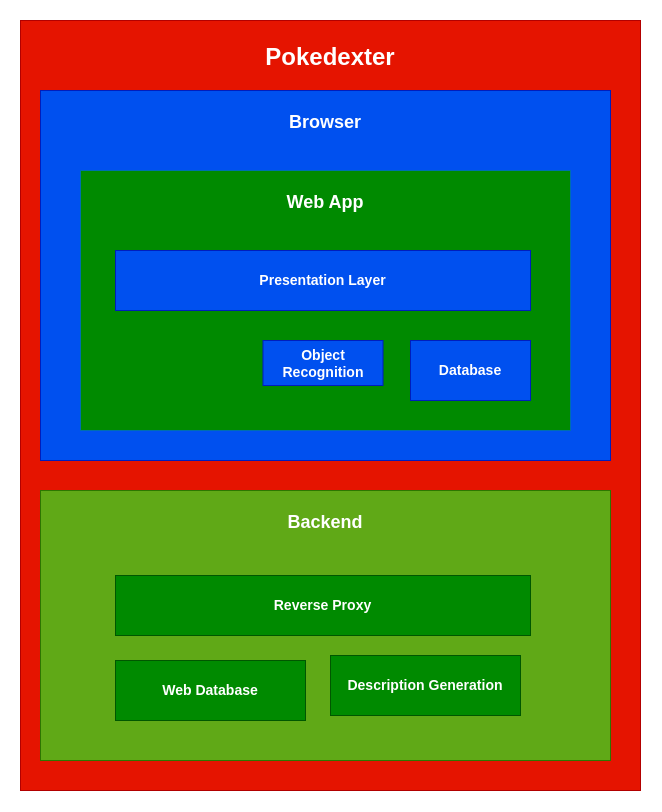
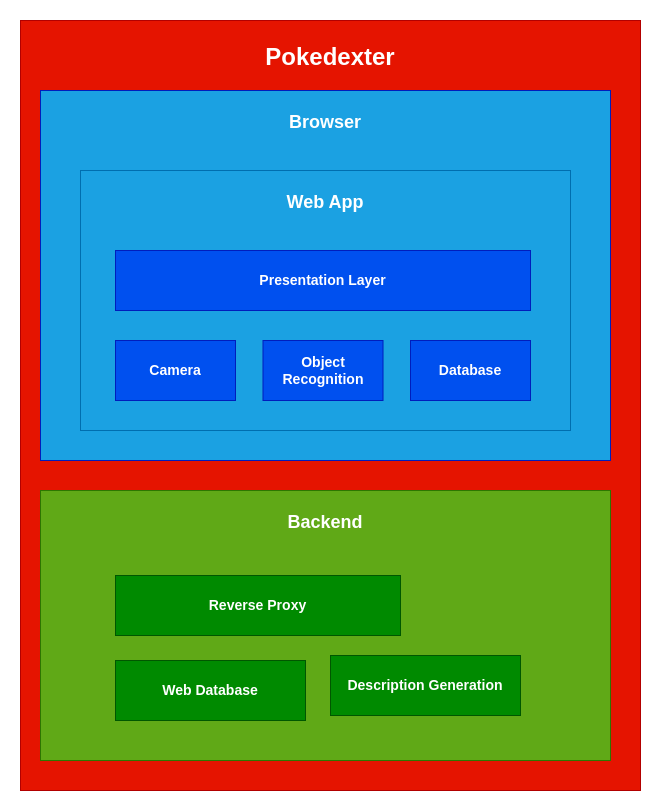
(326, 105) -> (326, 105)
(326, 185) -> (326, 185)
(323, 363) -> (323, 371)
none -> (176, 371)
(323, 606) -> (258, 606)
